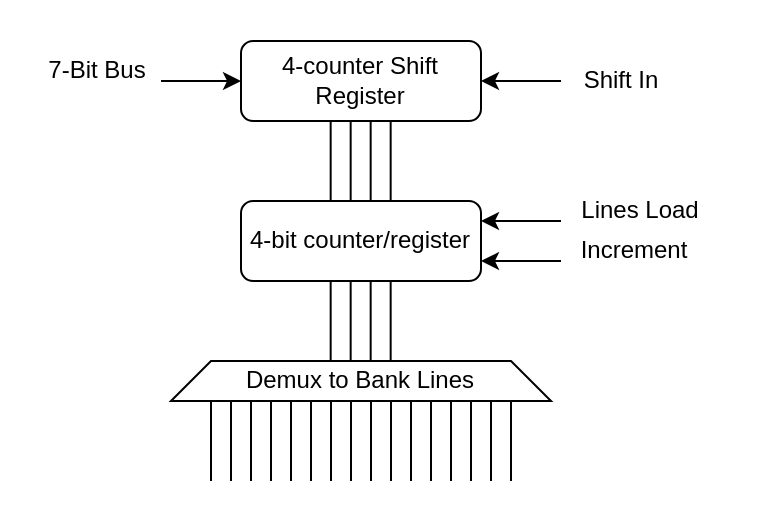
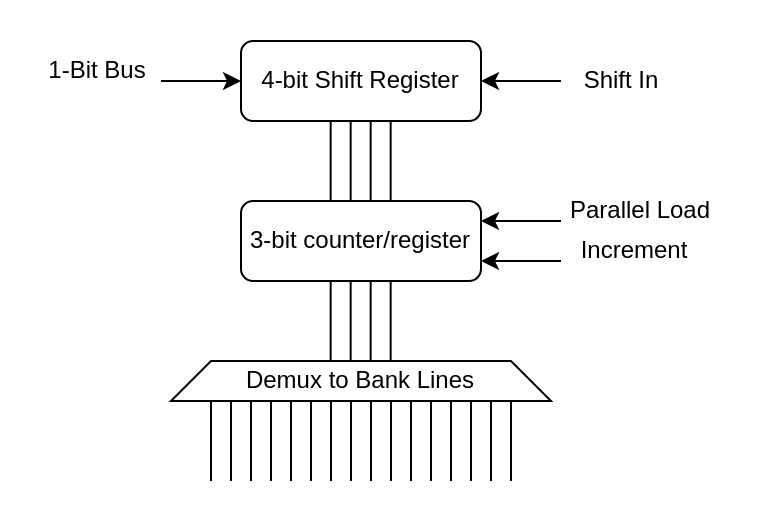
(98, 71) -> (98, 71)
(361, 81) -> (361, 81)
(641, 211) -> (641, 211)
(361, 241) -> (361, 241)
